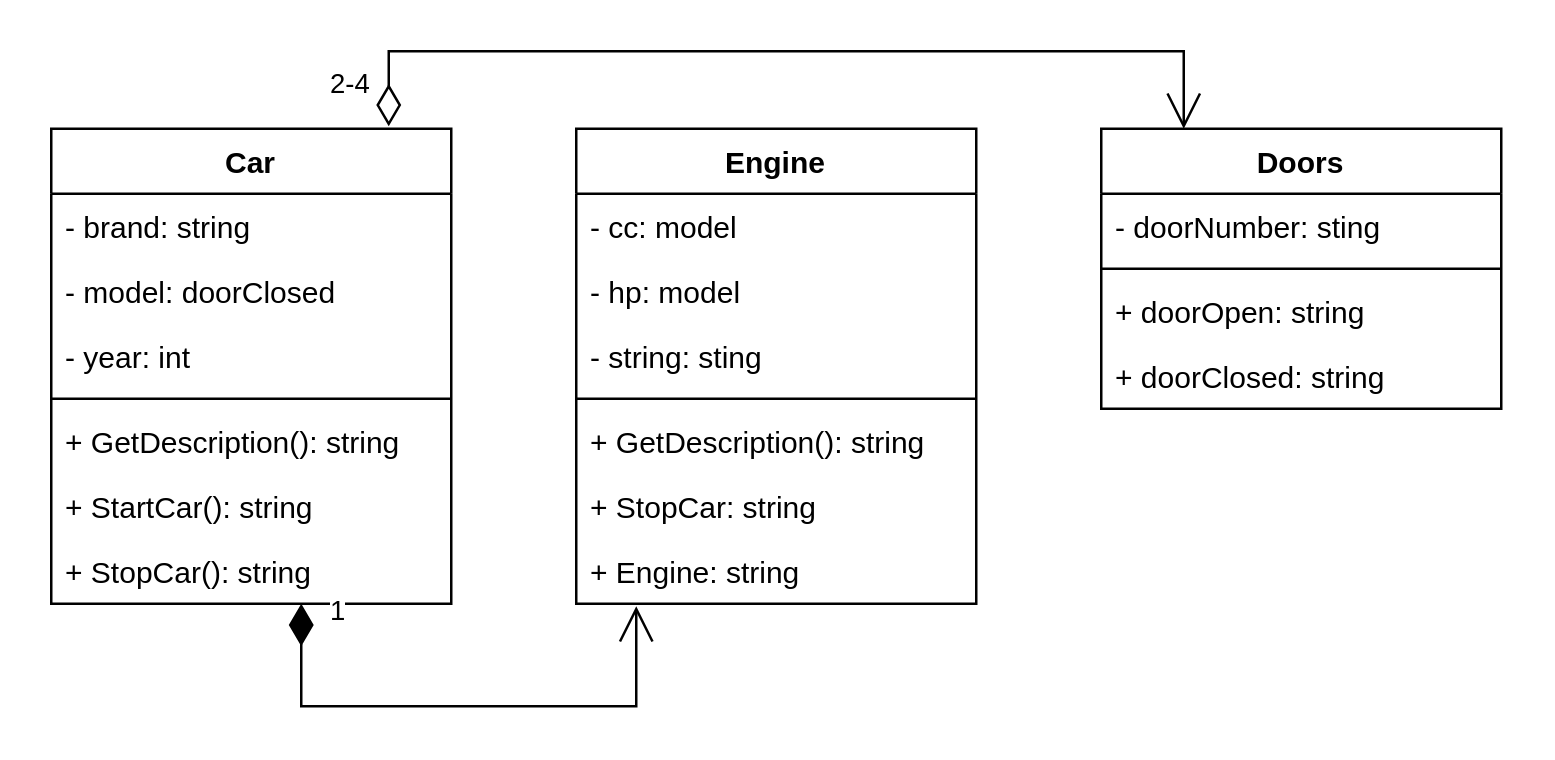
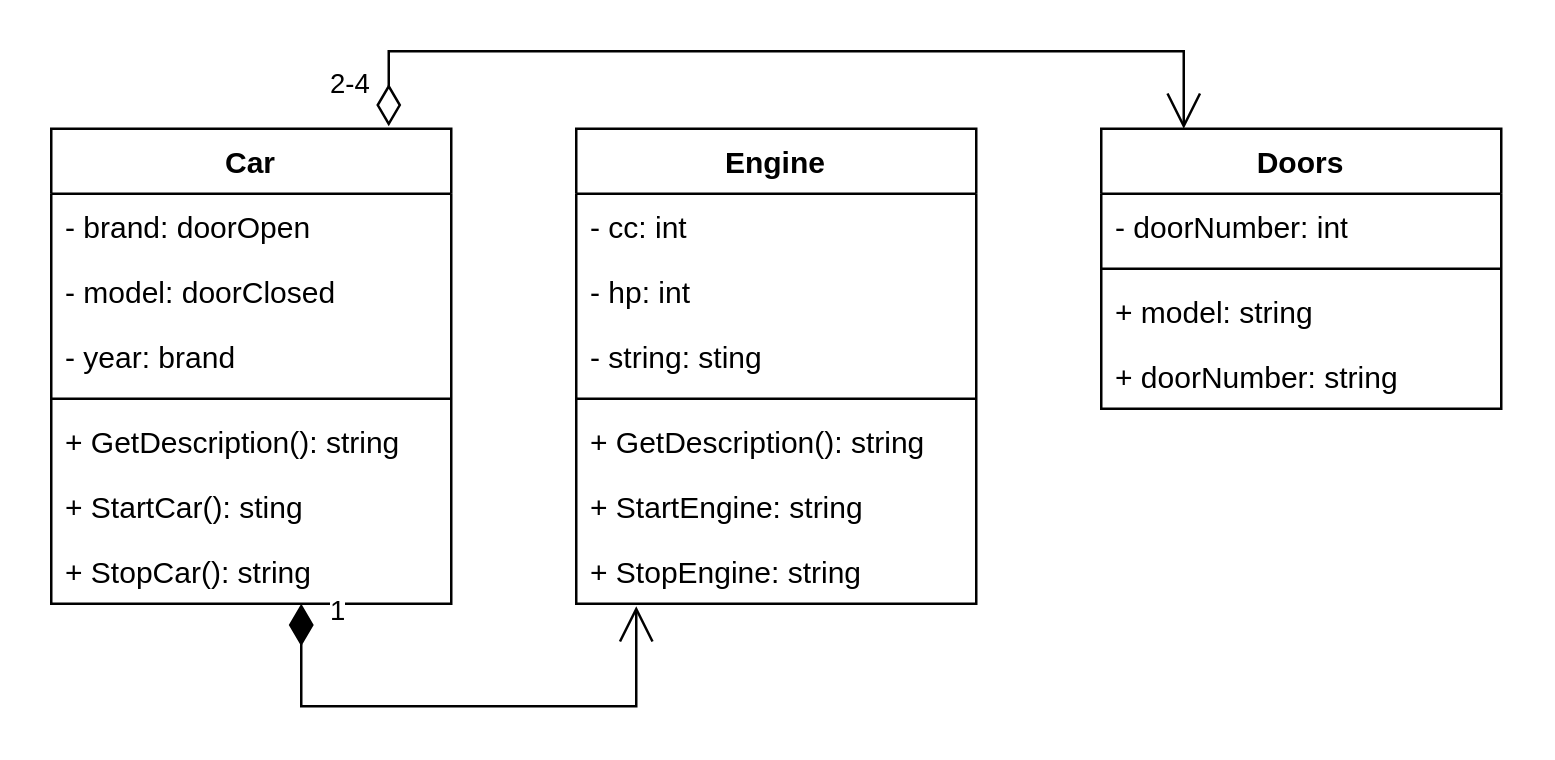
(181, 229) -> (201, 229)
(668, 229) -> (651, 229)
(1260, 229) -> (1243, 229)
(668, 294) -> (651, 294)
(1252, 314) -> (1223, 314)
(143, 359) -> (164, 359)
(1265, 379) -> (1269, 379)
(219, 509) -> (210, 509)
(718, 509) -> (748, 509)
(706, 574) -> (740, 574)
